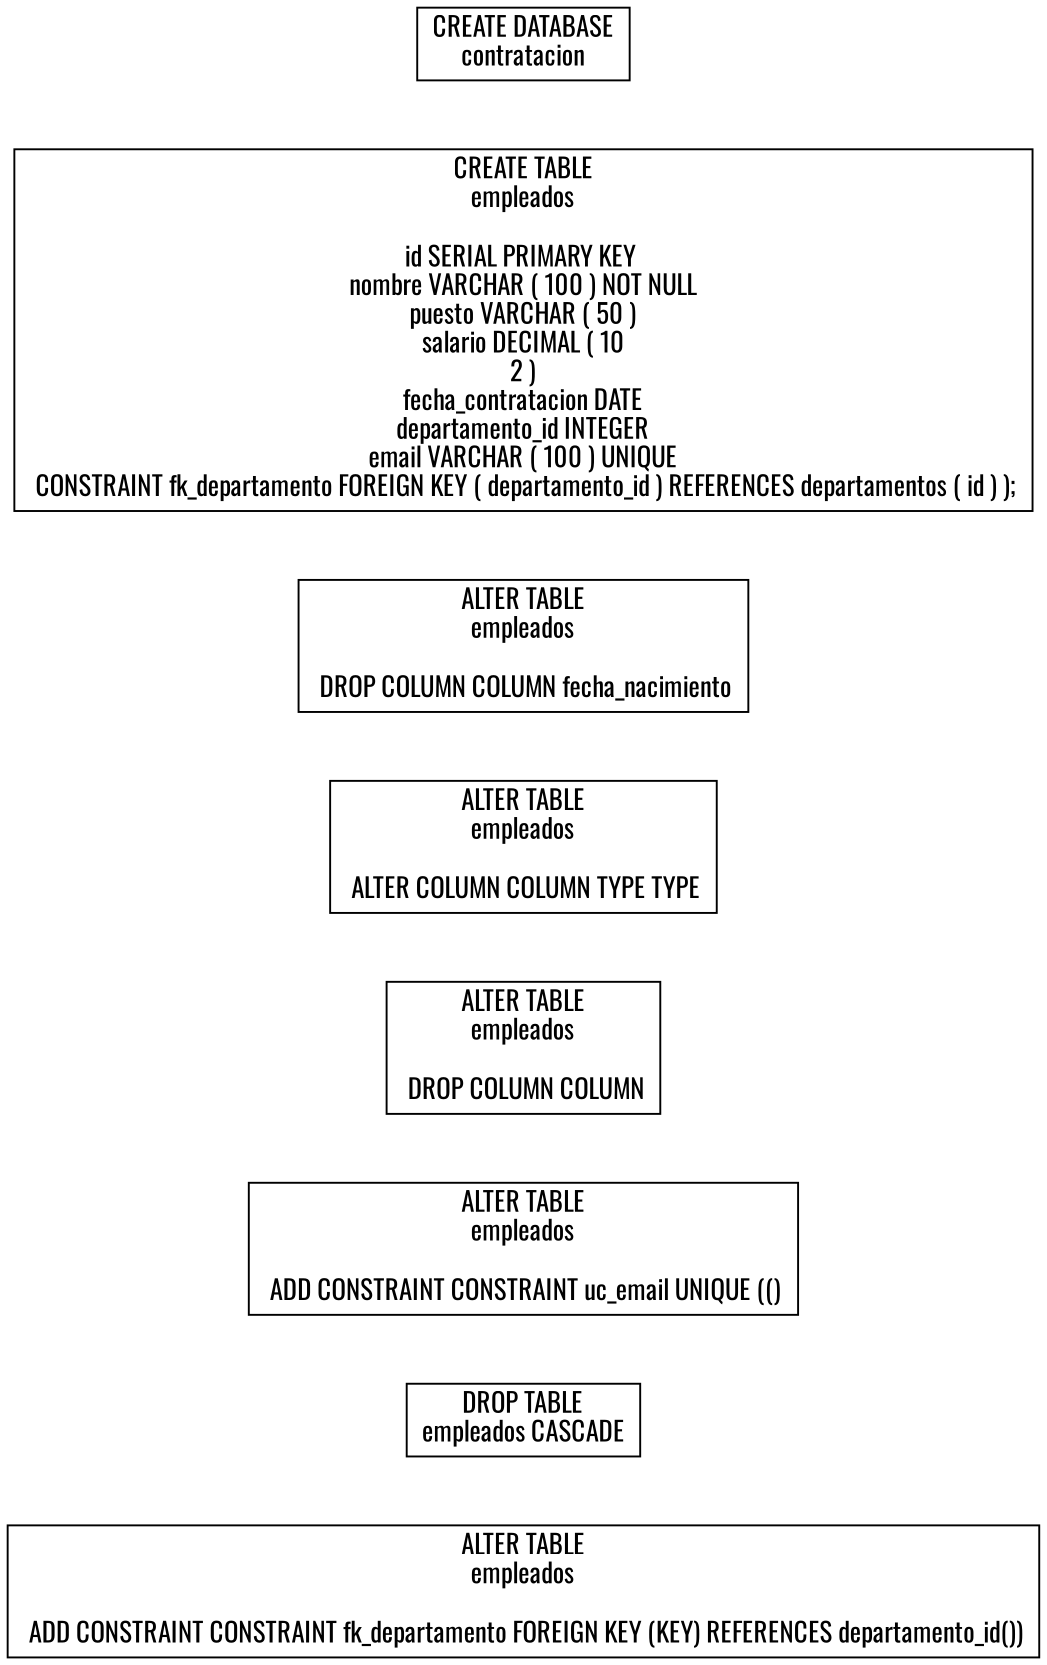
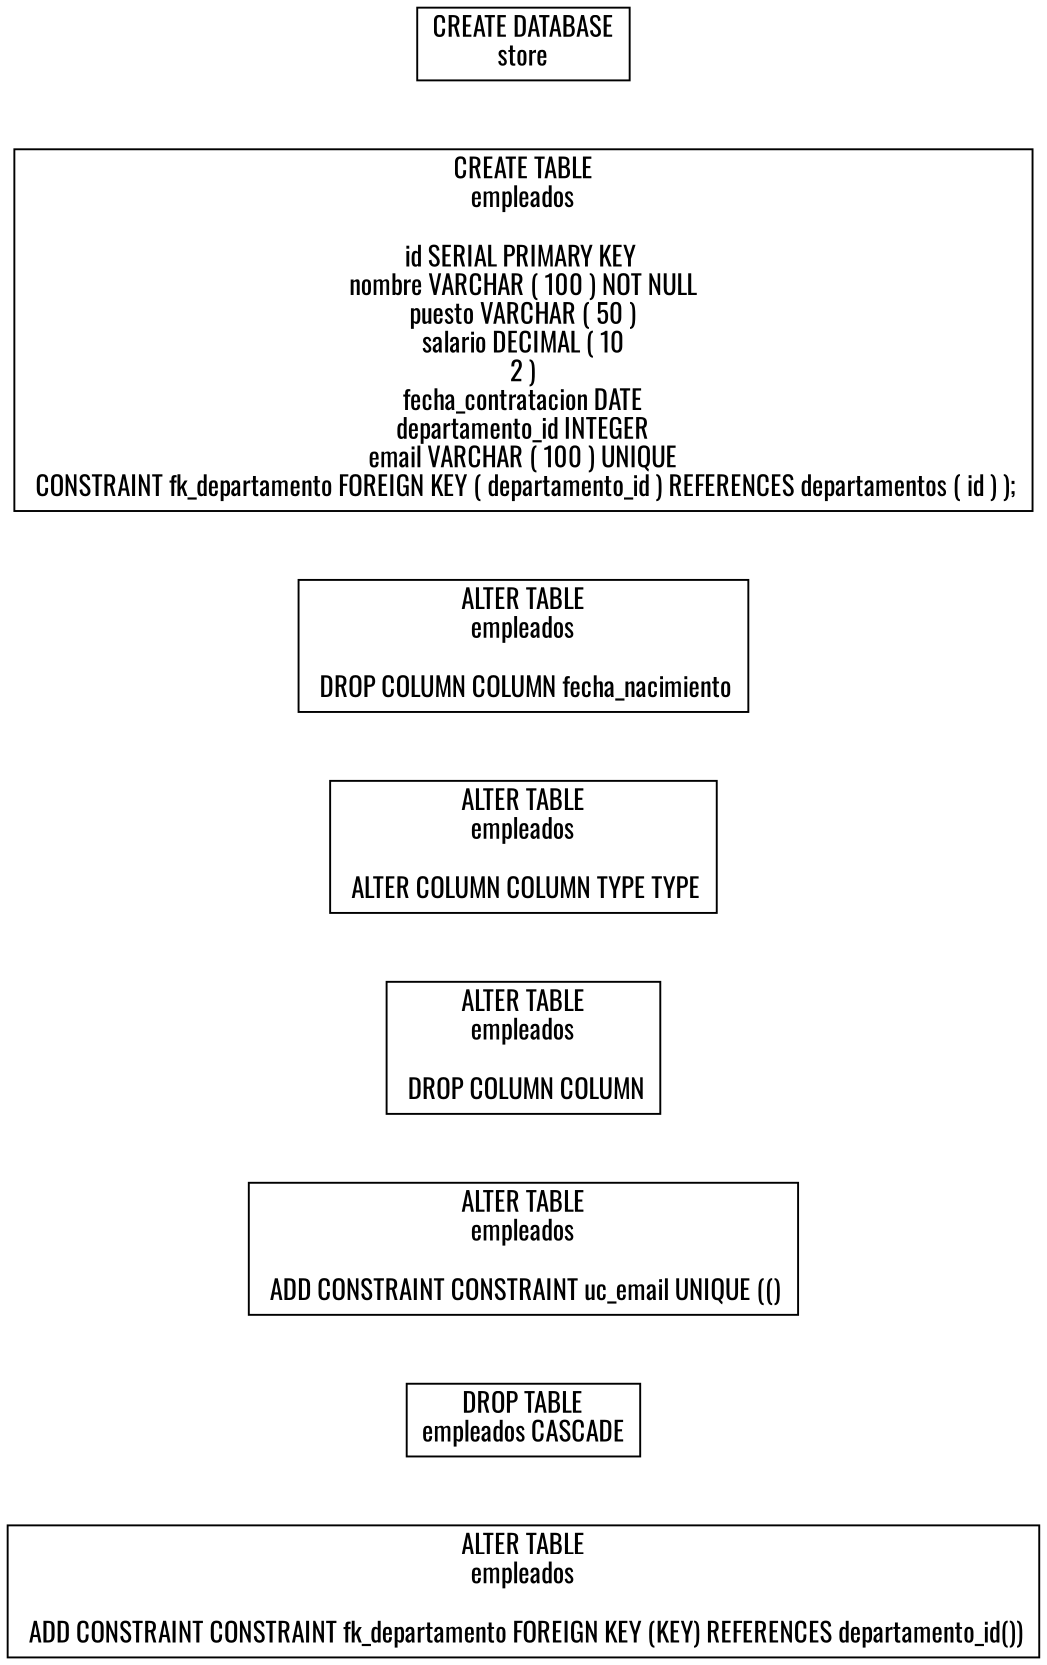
(523, 44) -> (523, 44)
